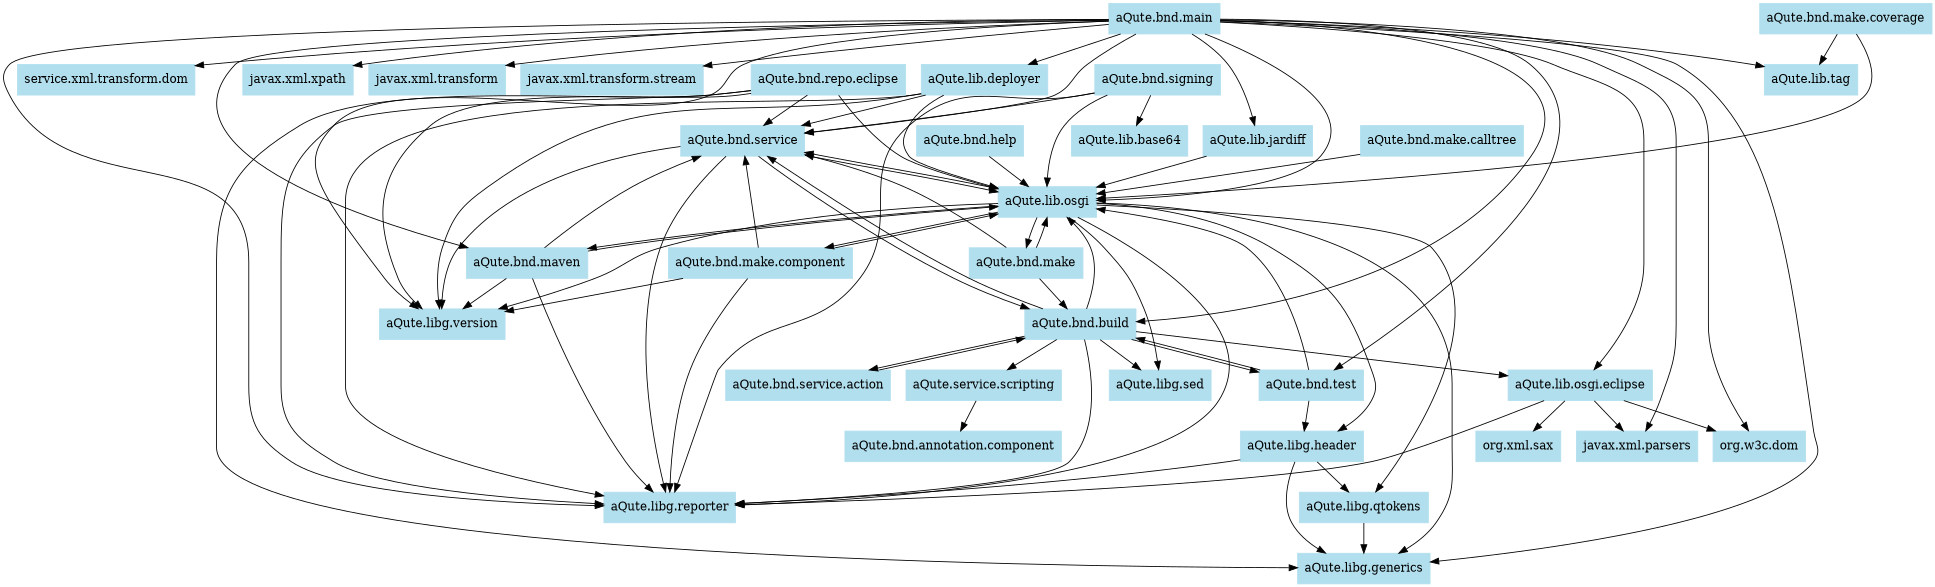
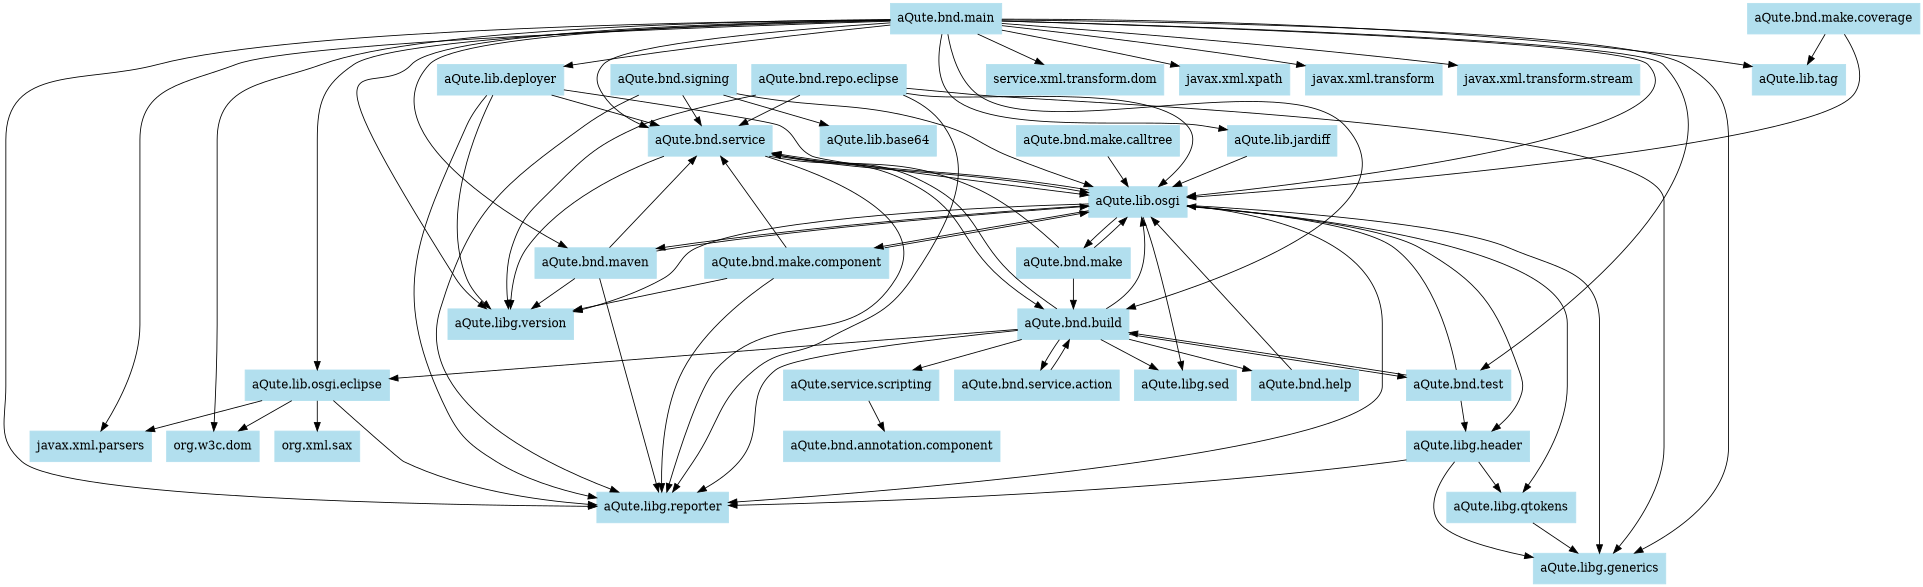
none -> (1186, 354)
